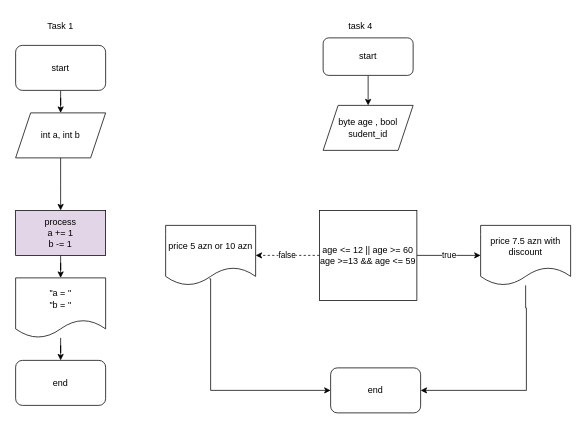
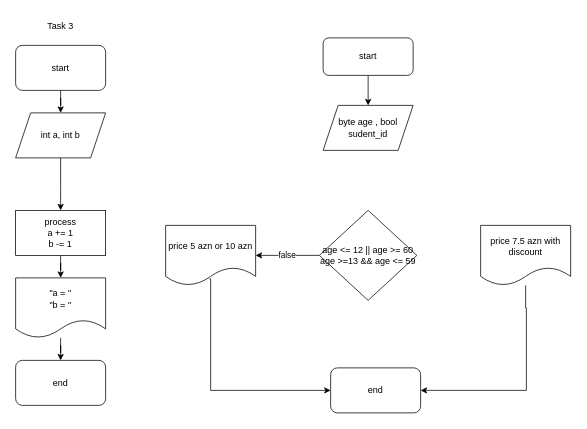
(60, 27) -> (60, 27)
(360, 27) -> none
(60, 233) -> (60, 233)
(307, 255) -> (307, 255)
(368, 255) -> (368, 255)
(446, 255) -> none
